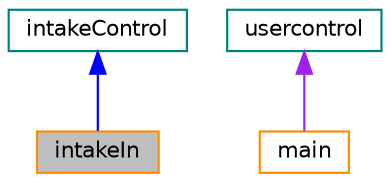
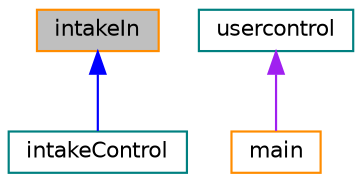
(98, 103) -> (98, 103)
